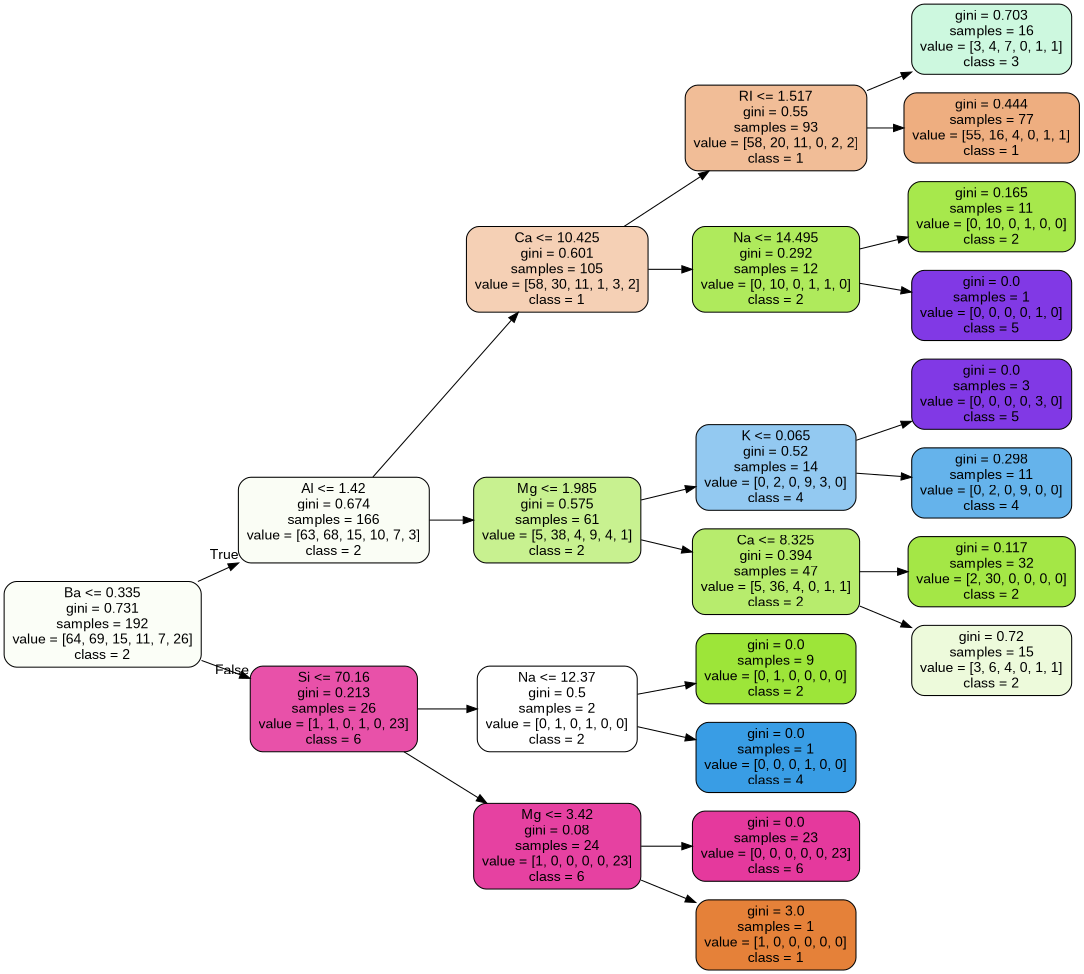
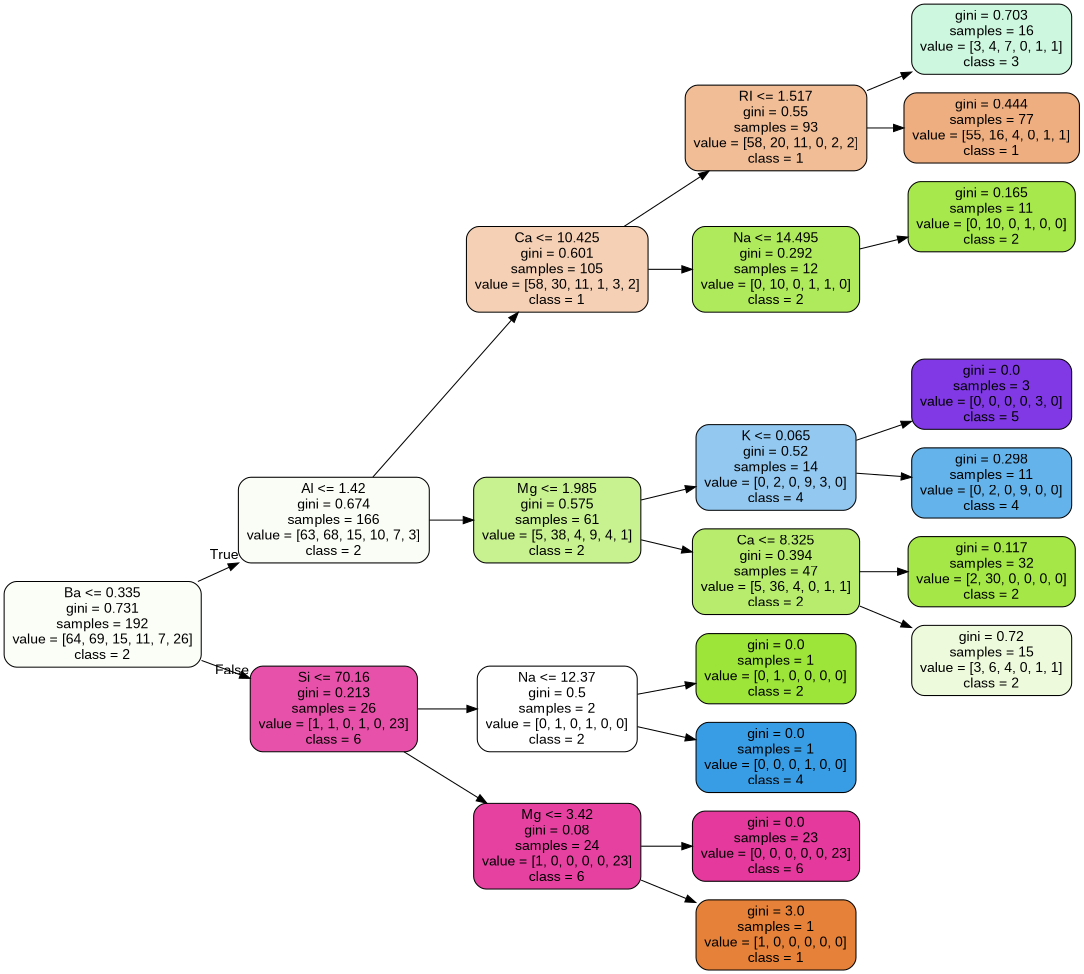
(992, 305) -> none
(776, 669) -> (776, 669)
